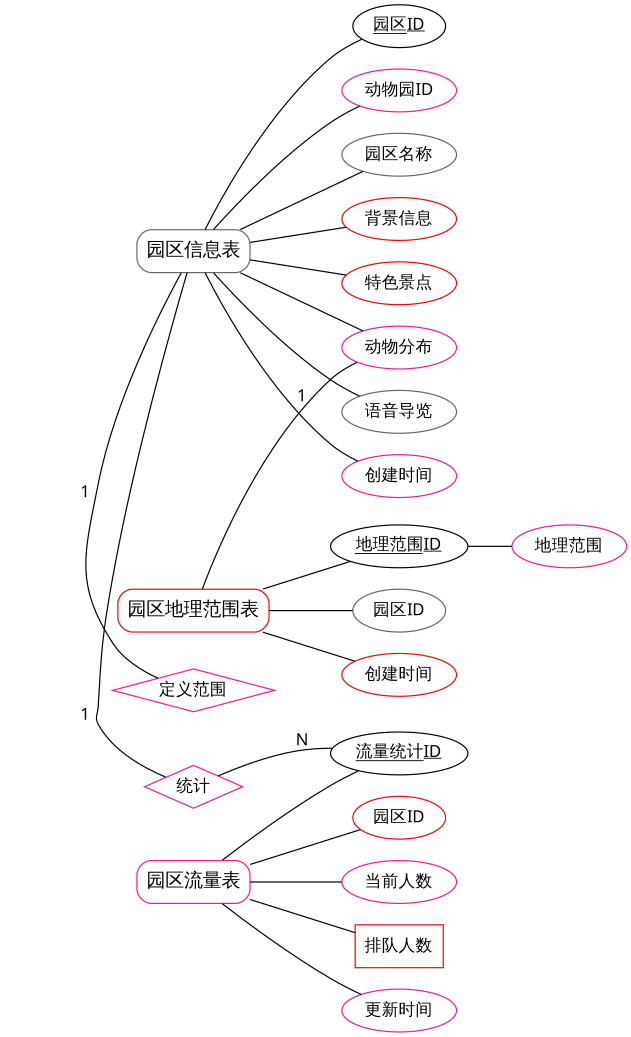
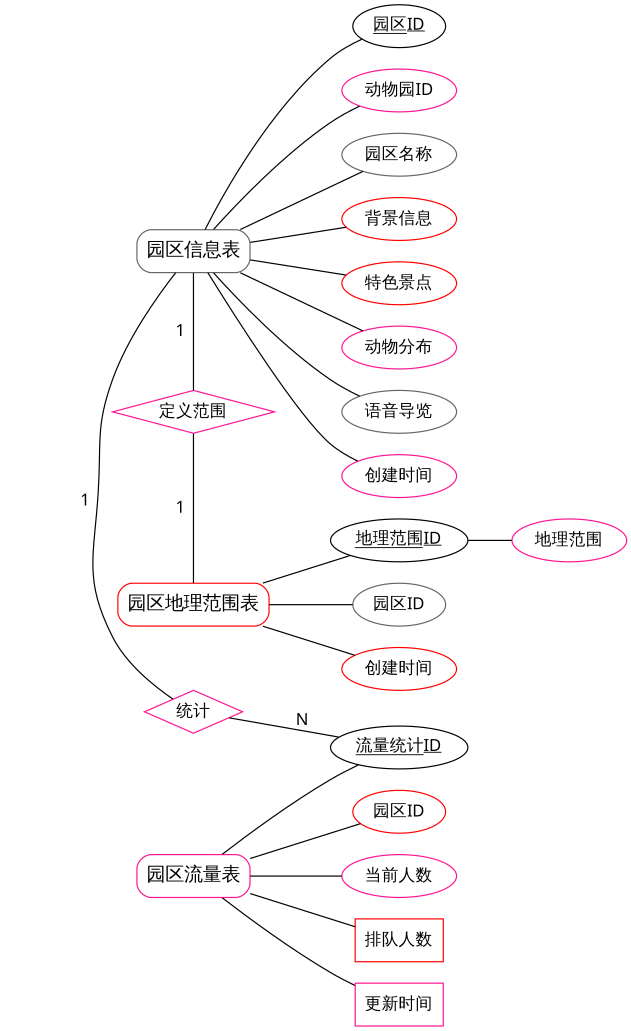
(263, 464) -> (193, 508)
(399, 1011) -> (399, 1005)
